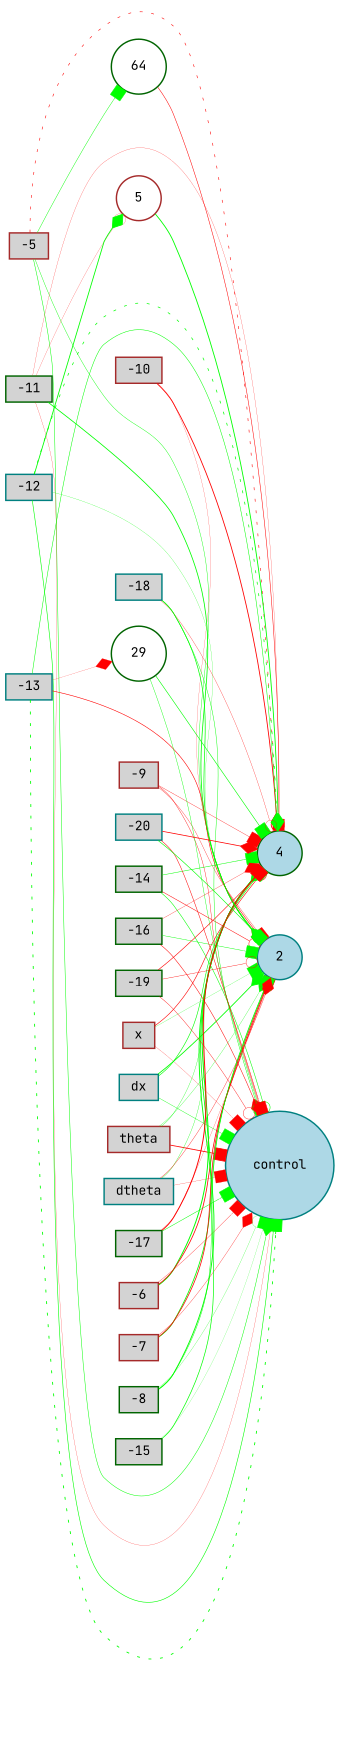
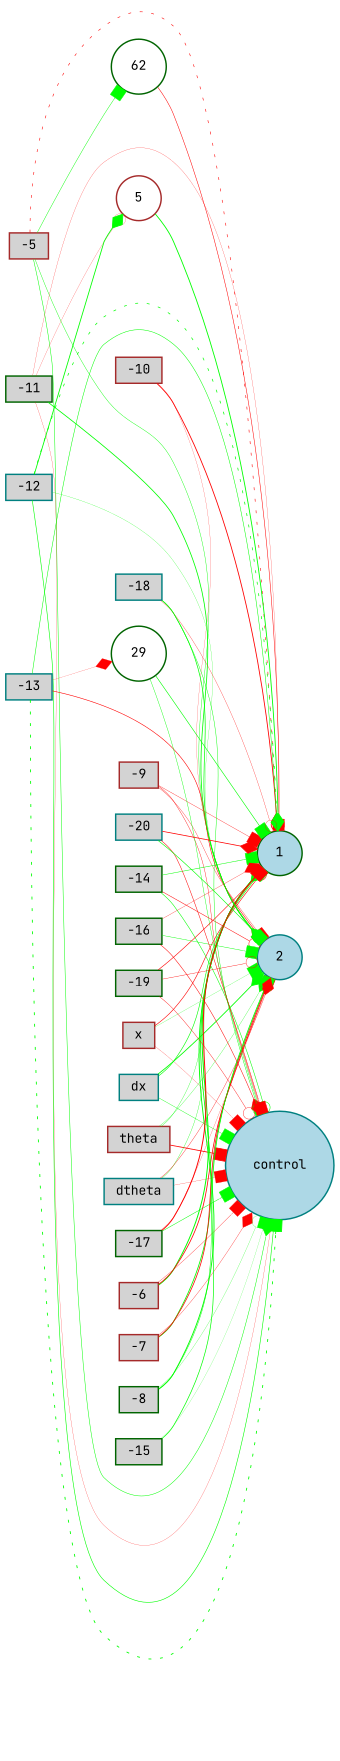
(139, 67) -> (139, 67)
(280, 853) -> (280, 853)
